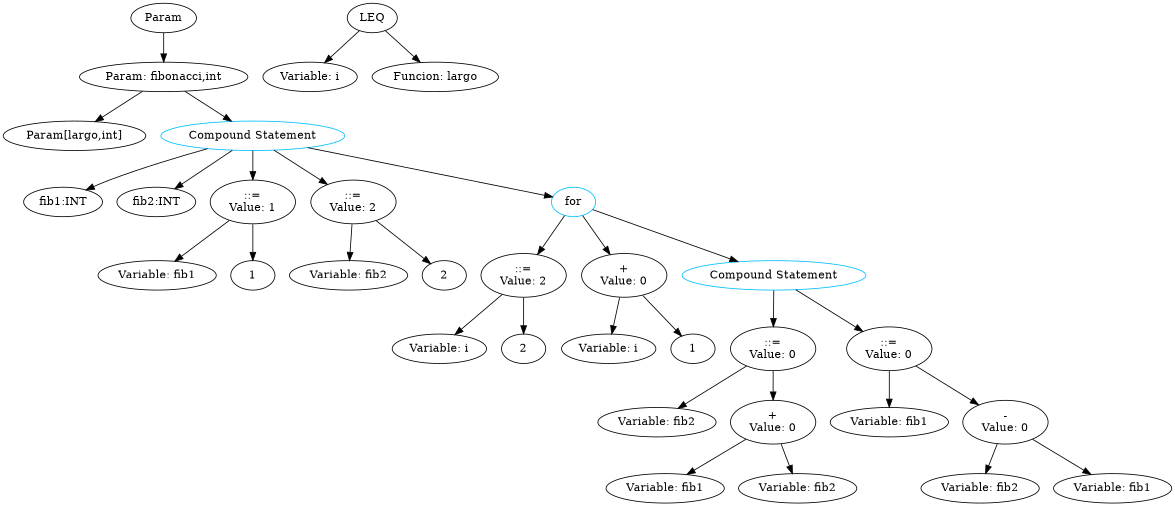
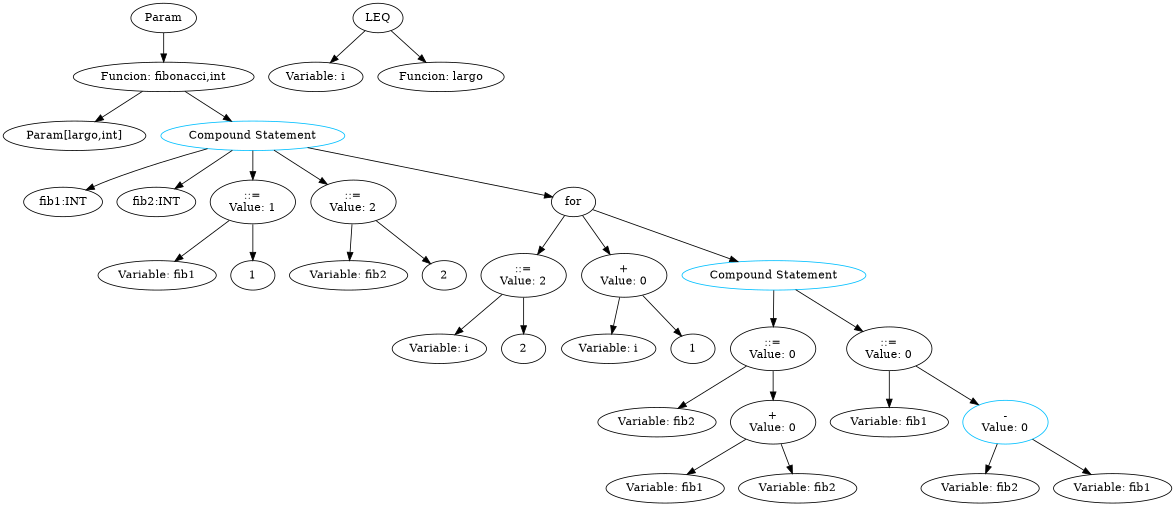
(164, 77) -> (164, 77)
(574, 202) -> (574, 202)
(1005, 422) -> (1005, 422)
